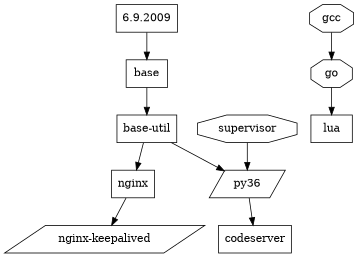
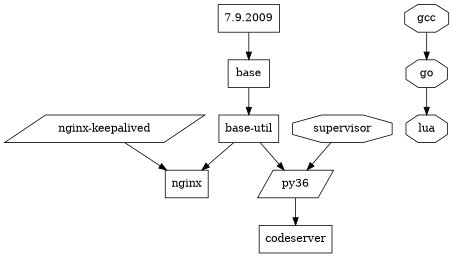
(147, 18) -> (249, 18)
(332, 129) -> (427, 129)
(121, 208) -> (142, 154)
